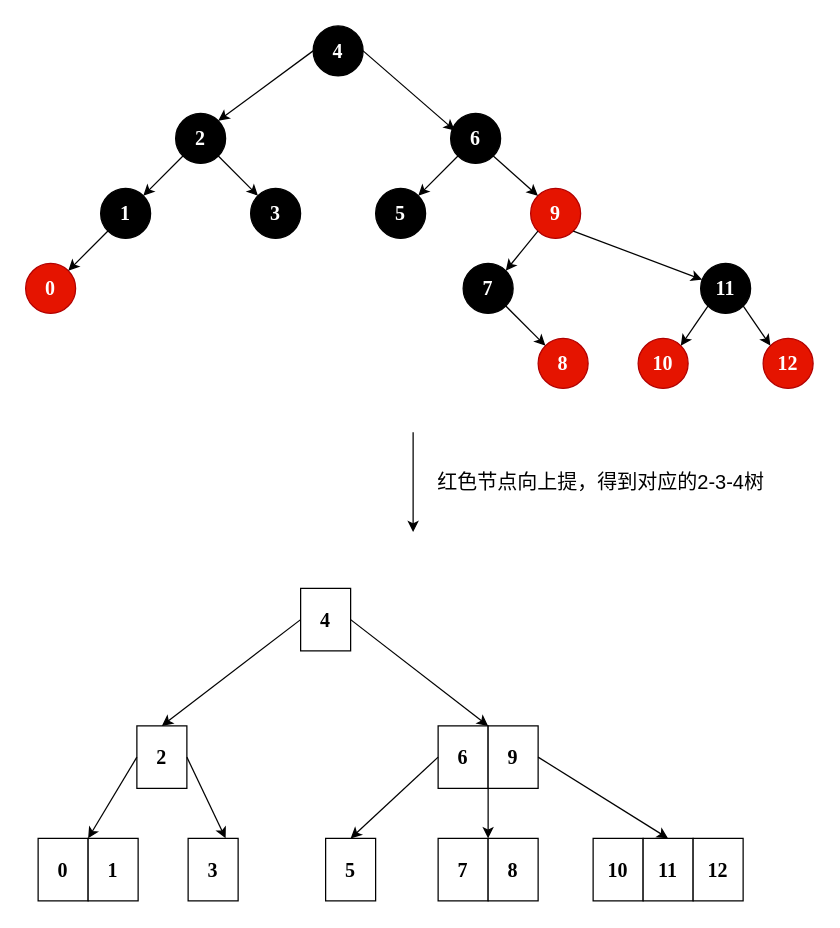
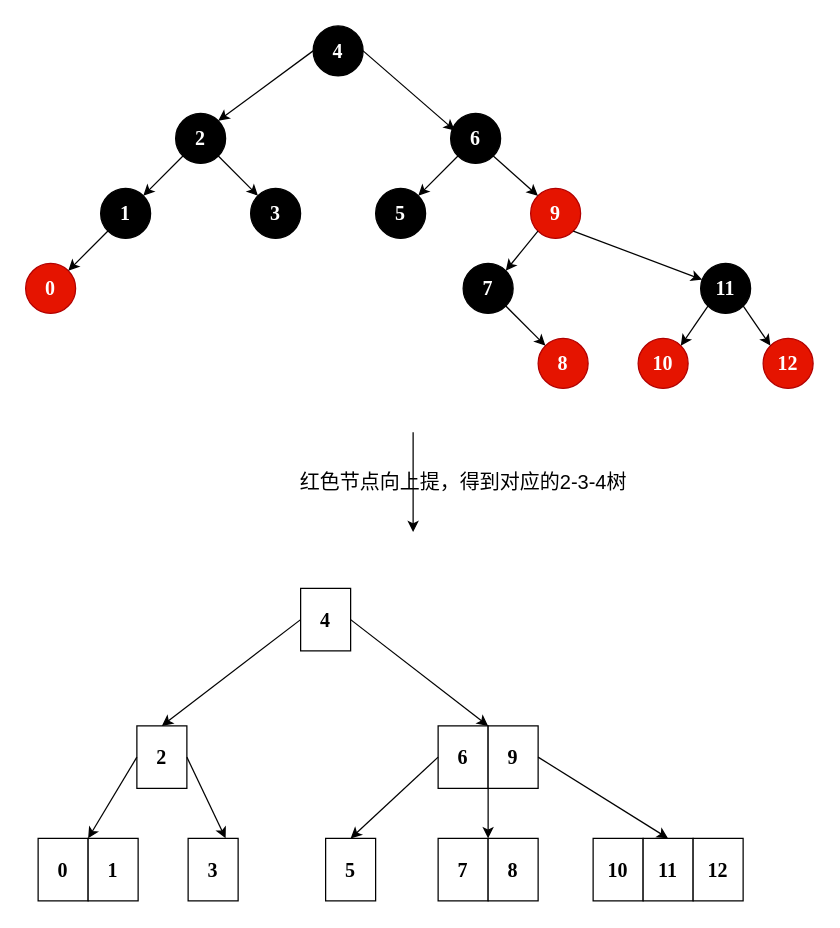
(601, 482) -> (463, 482)
